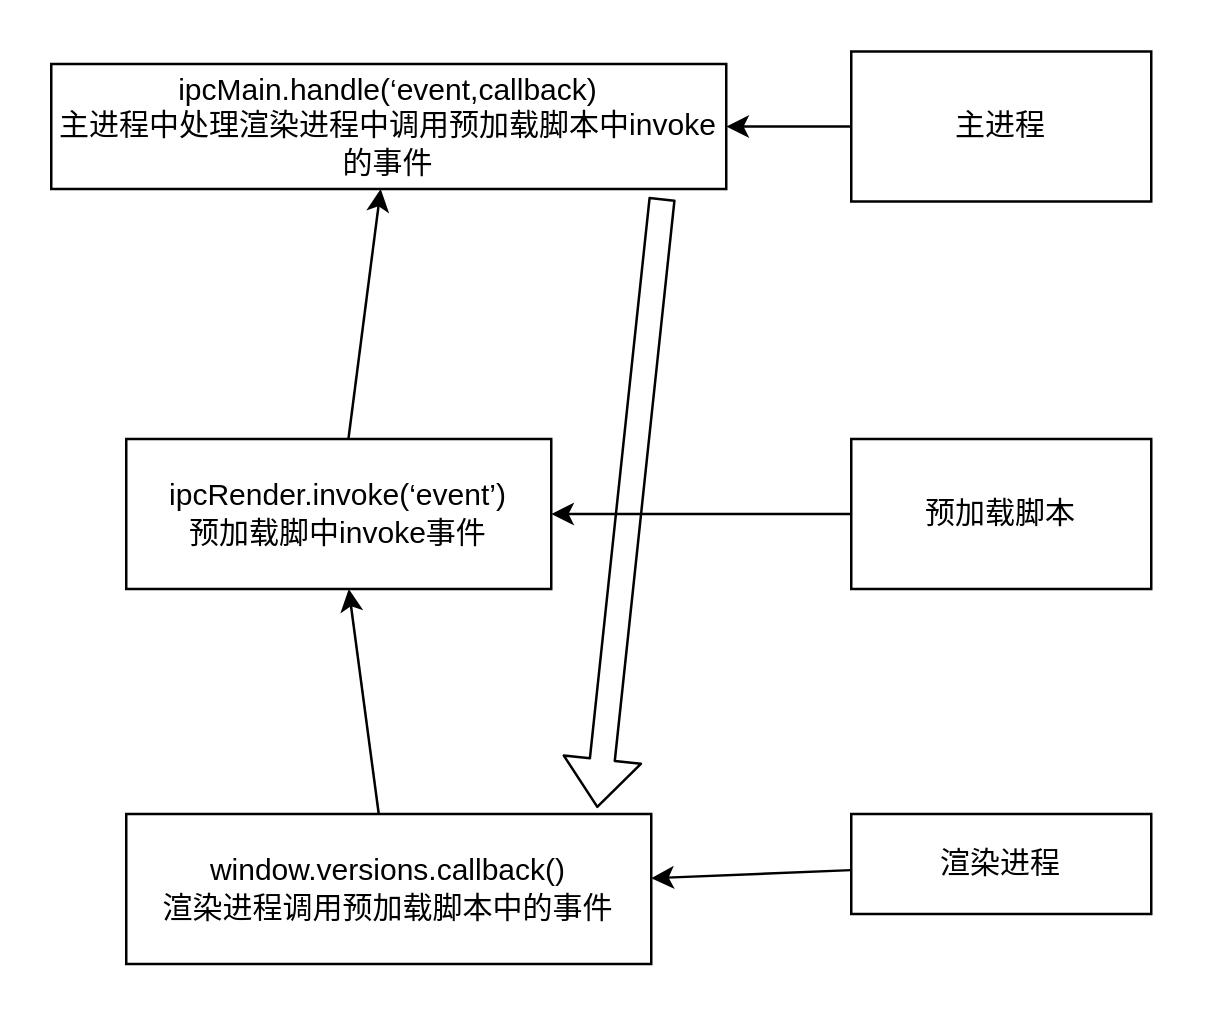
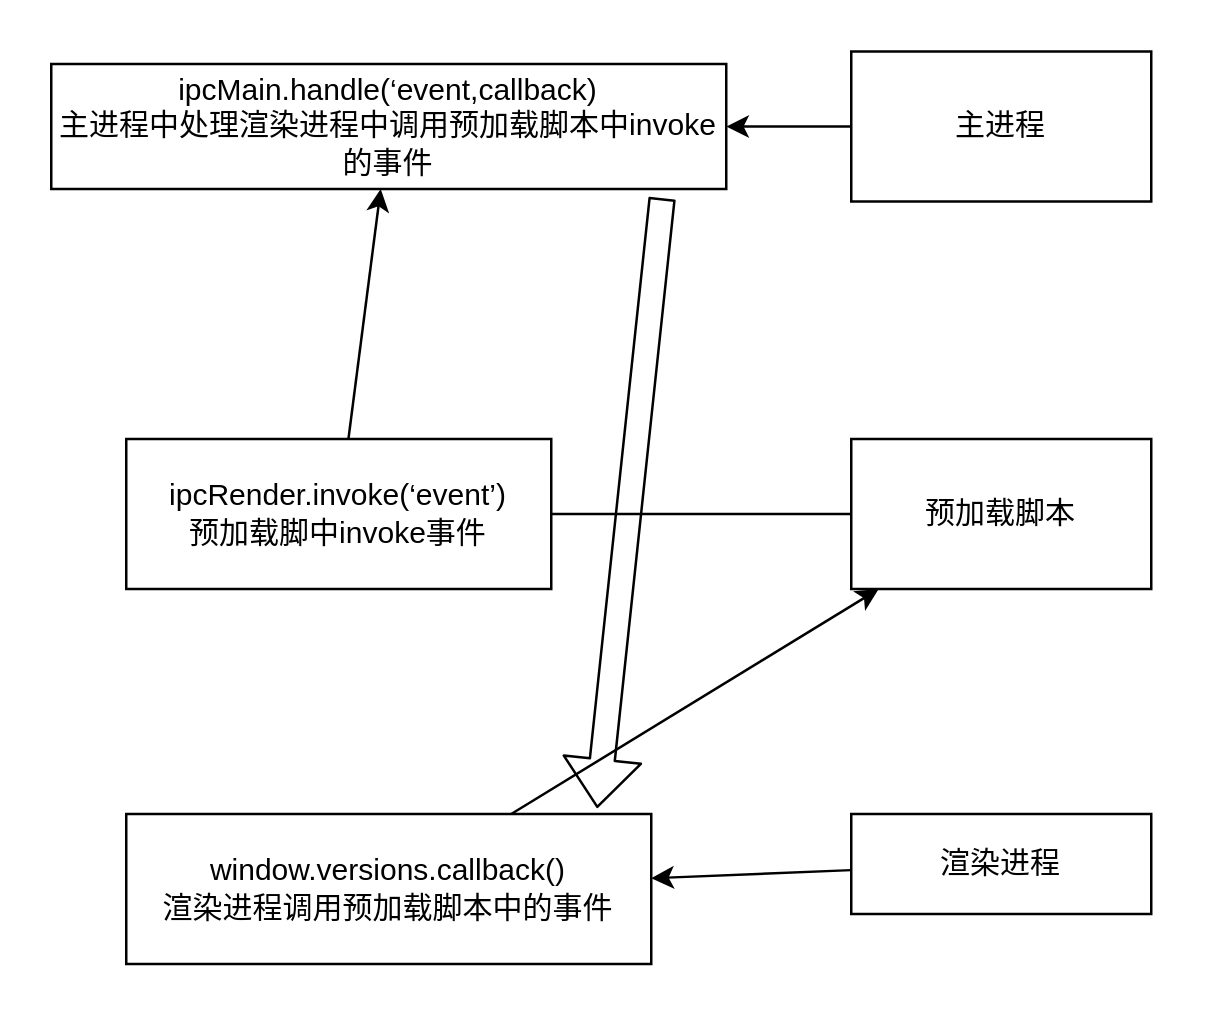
(569, 514) -> (562, 514)
(365, 710) -> (742, 672)
